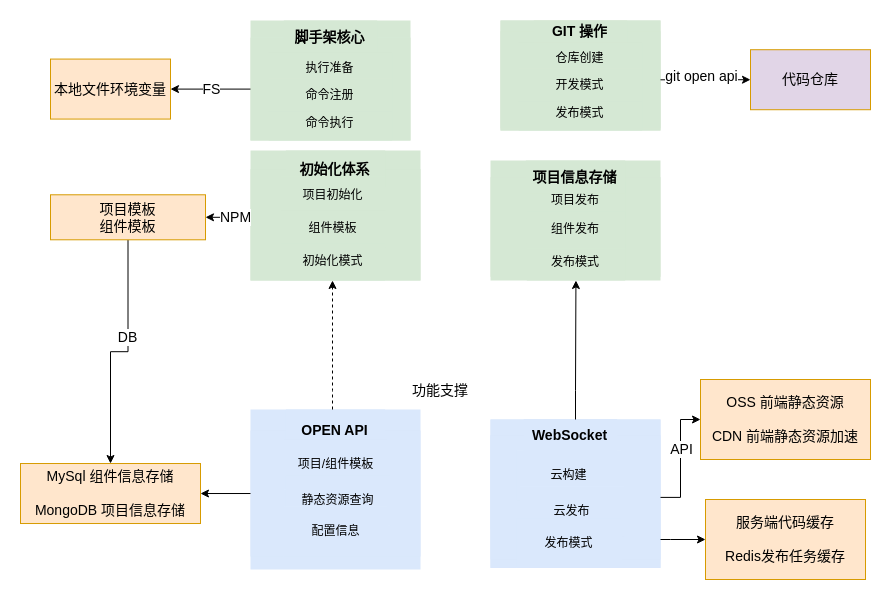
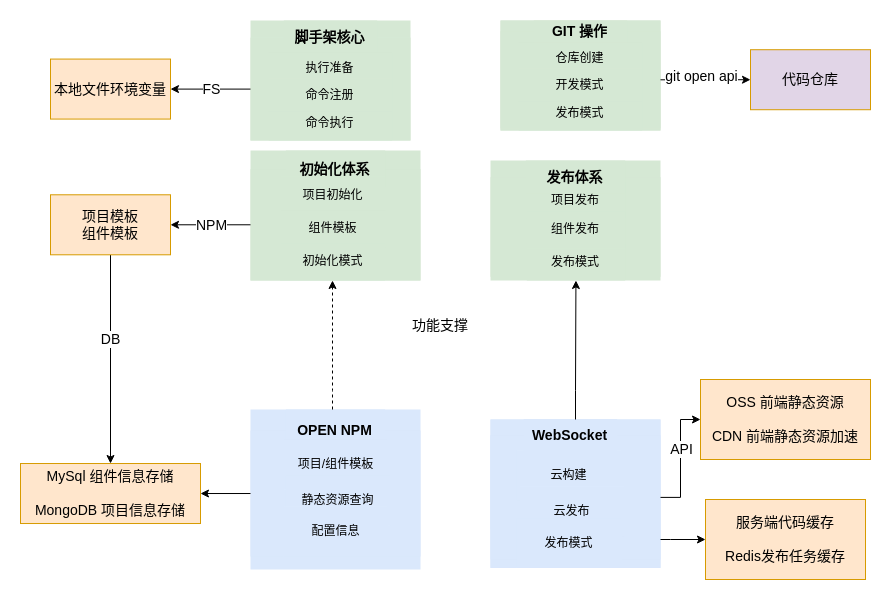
(575, 178) -> (575, 178)
(128, 217) -> (111, 225)
(441, 391) -> (441, 326)
(335, 431) -> (335, 431)
